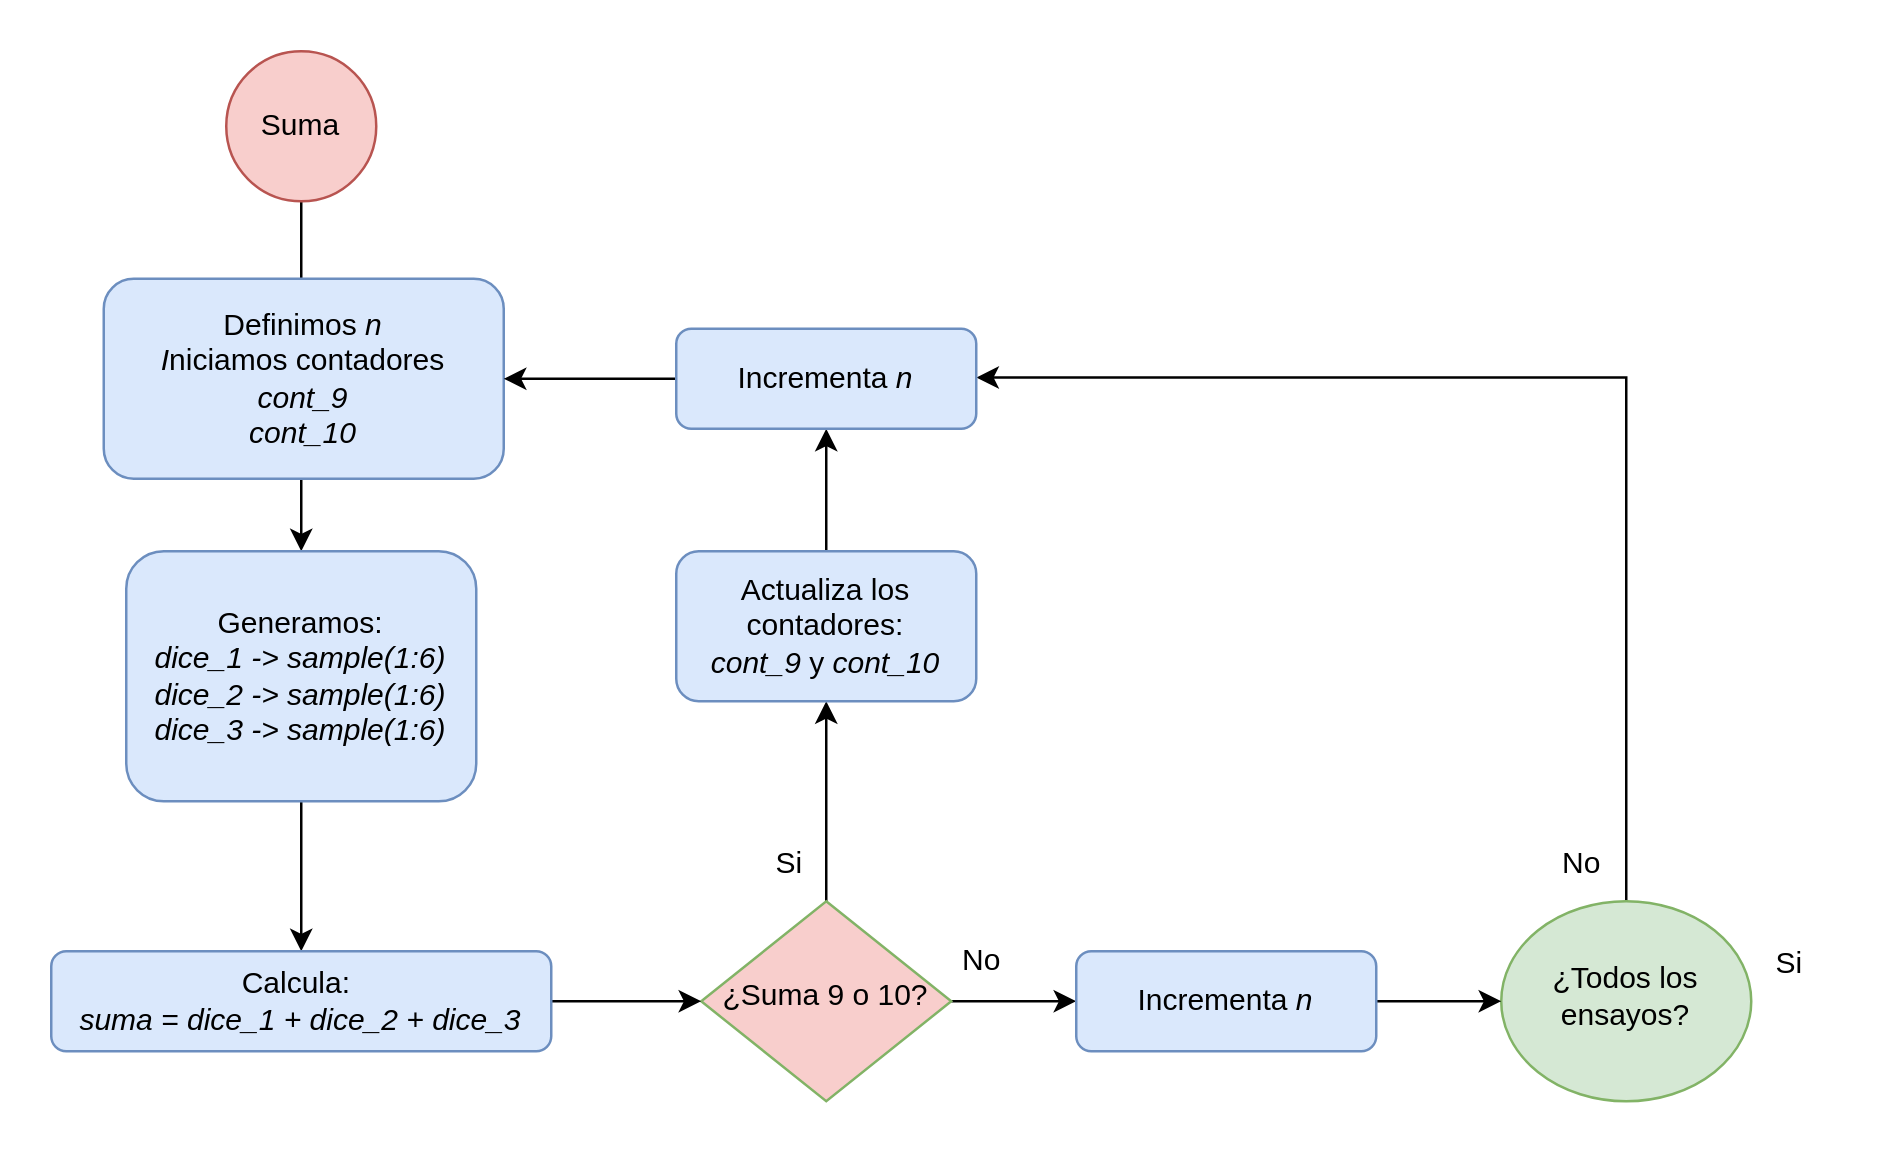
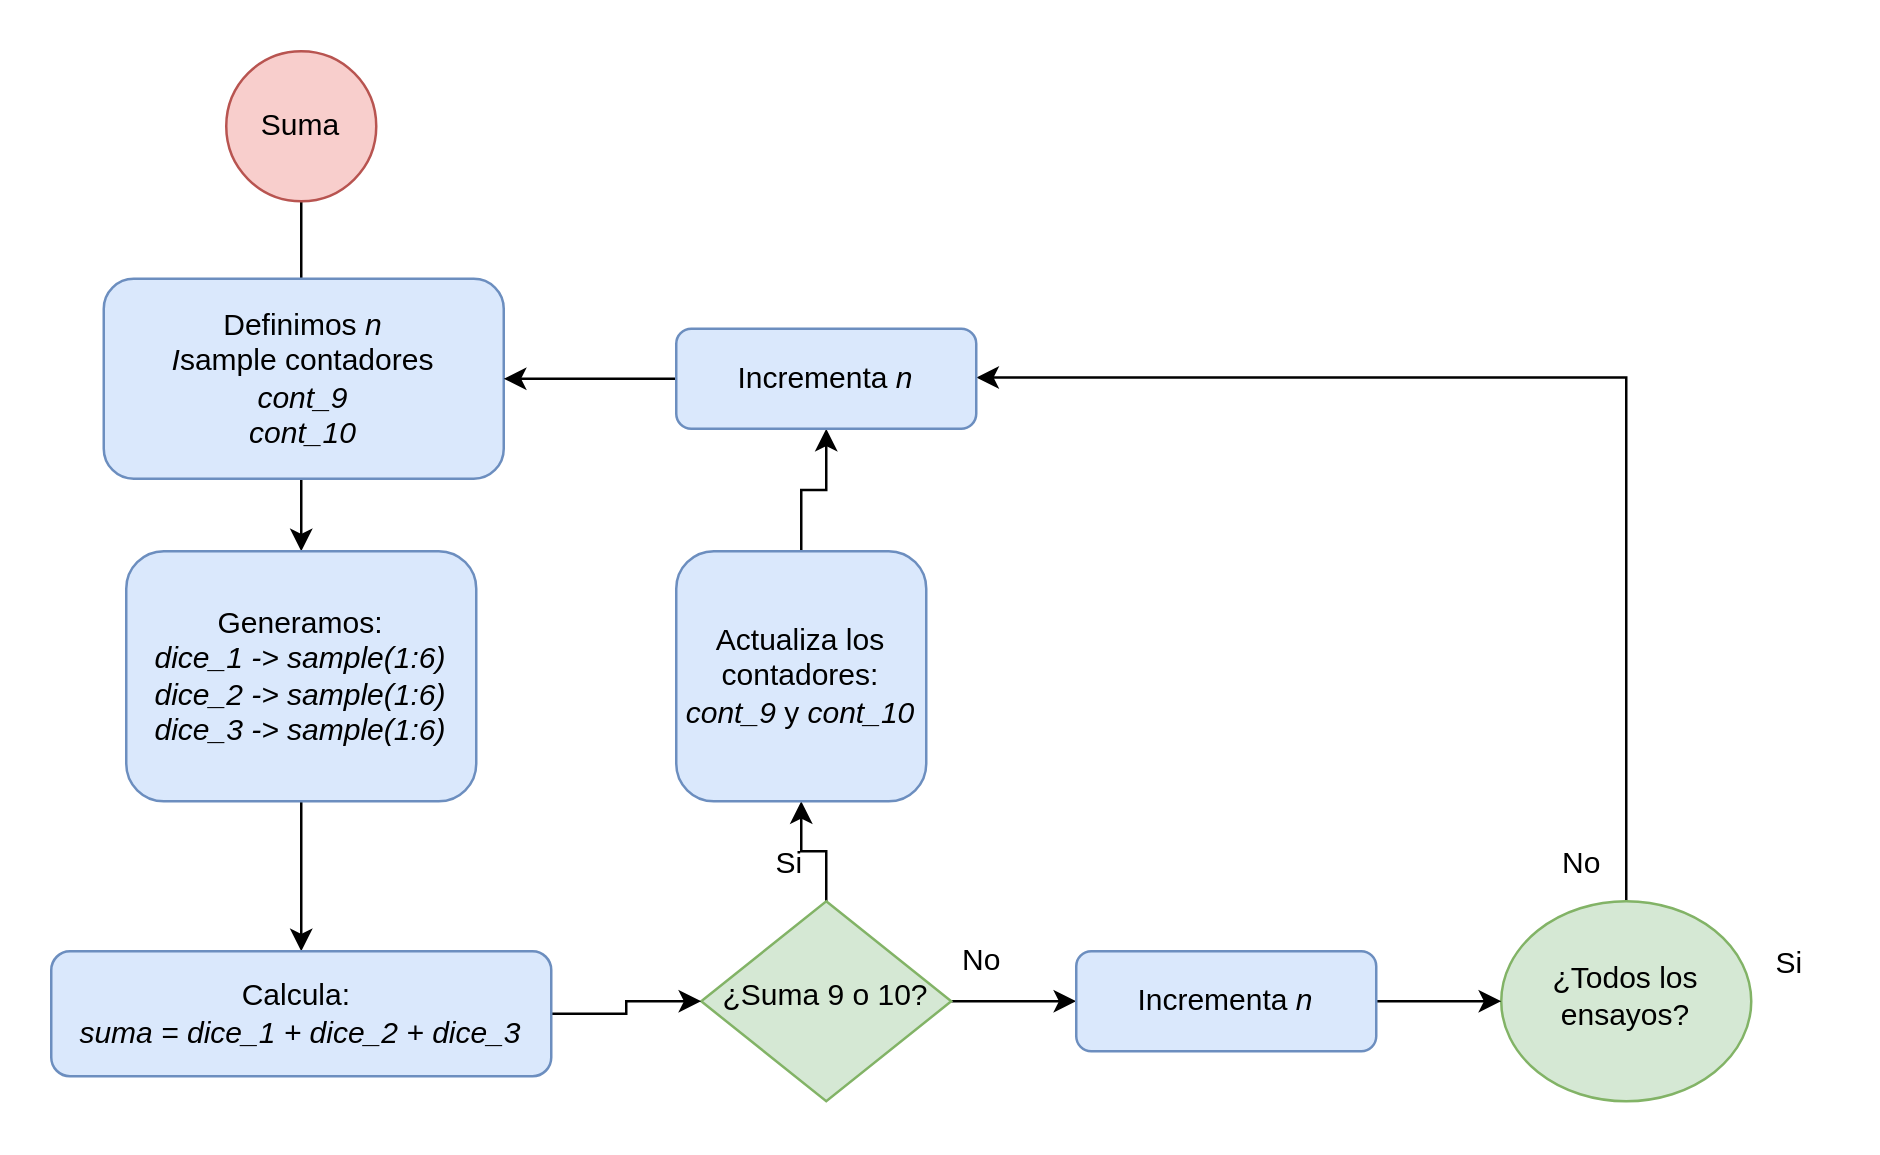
(304, 379) -> (304, 379)
(826, 626) -> (801, 676)
(301, 1001) -> (301, 1014)
(826, 1001) -> (826, 1001)
